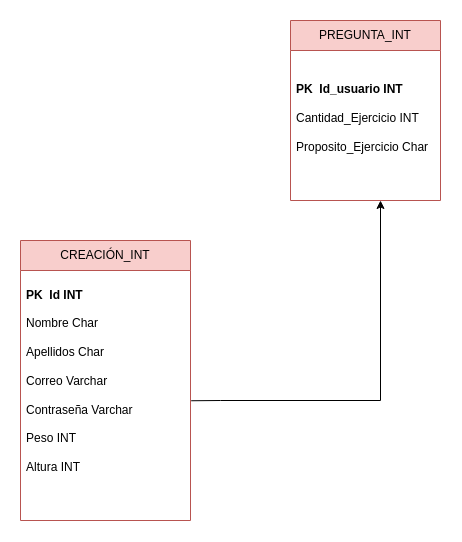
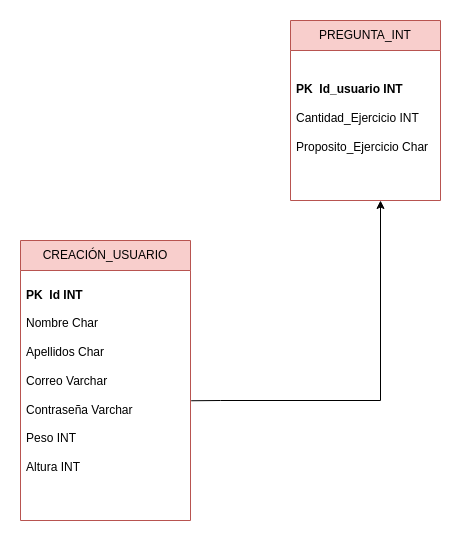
(106, 256) -> (106, 256)
